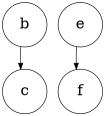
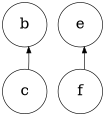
(21, 55) -> (29, 61)
(76, 55) -> (85, 61)
